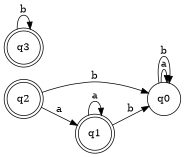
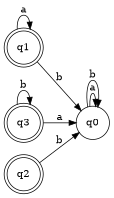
(56, 115) -> none
none -> (56, 123)
